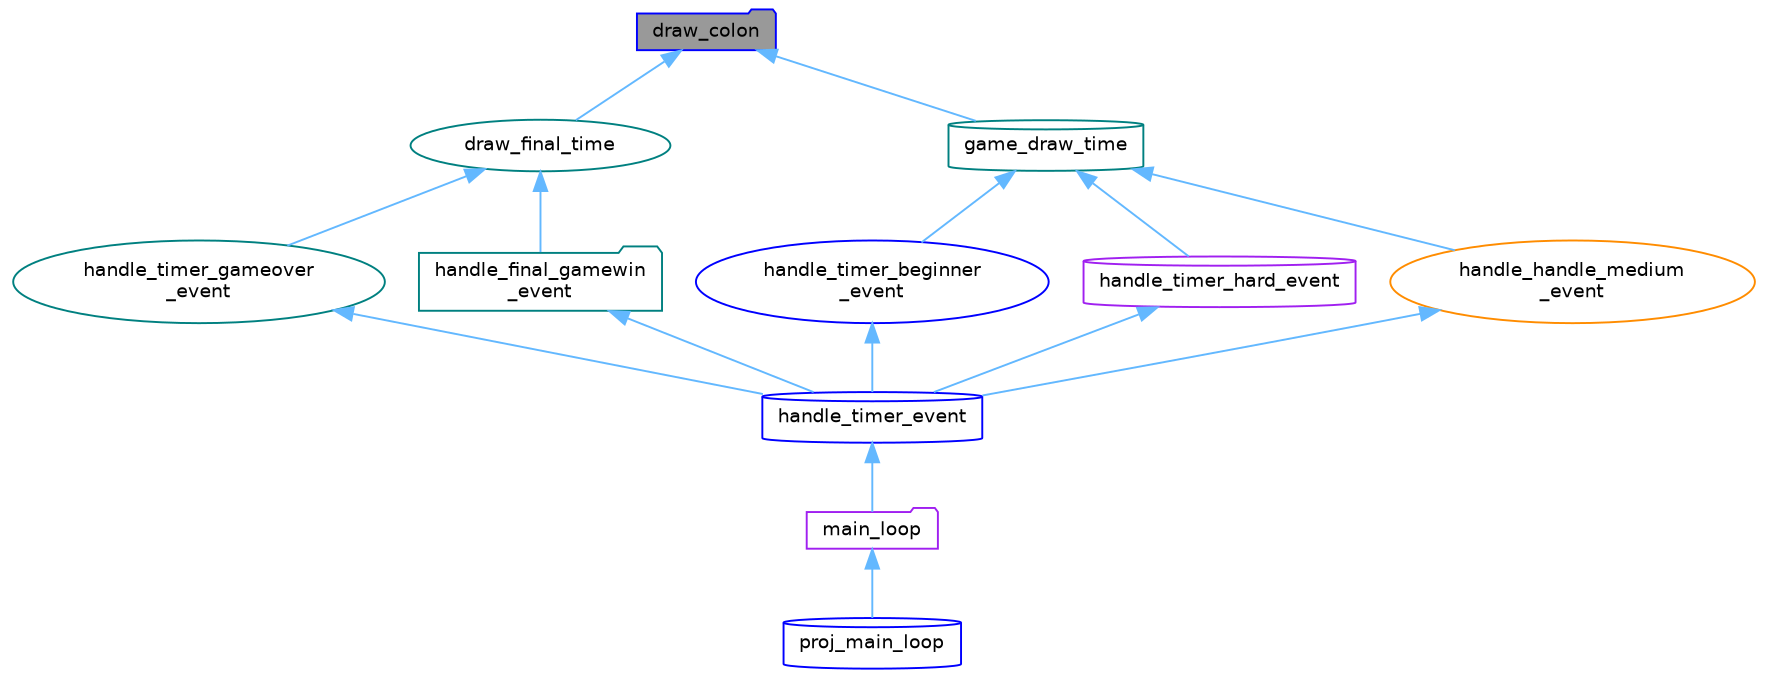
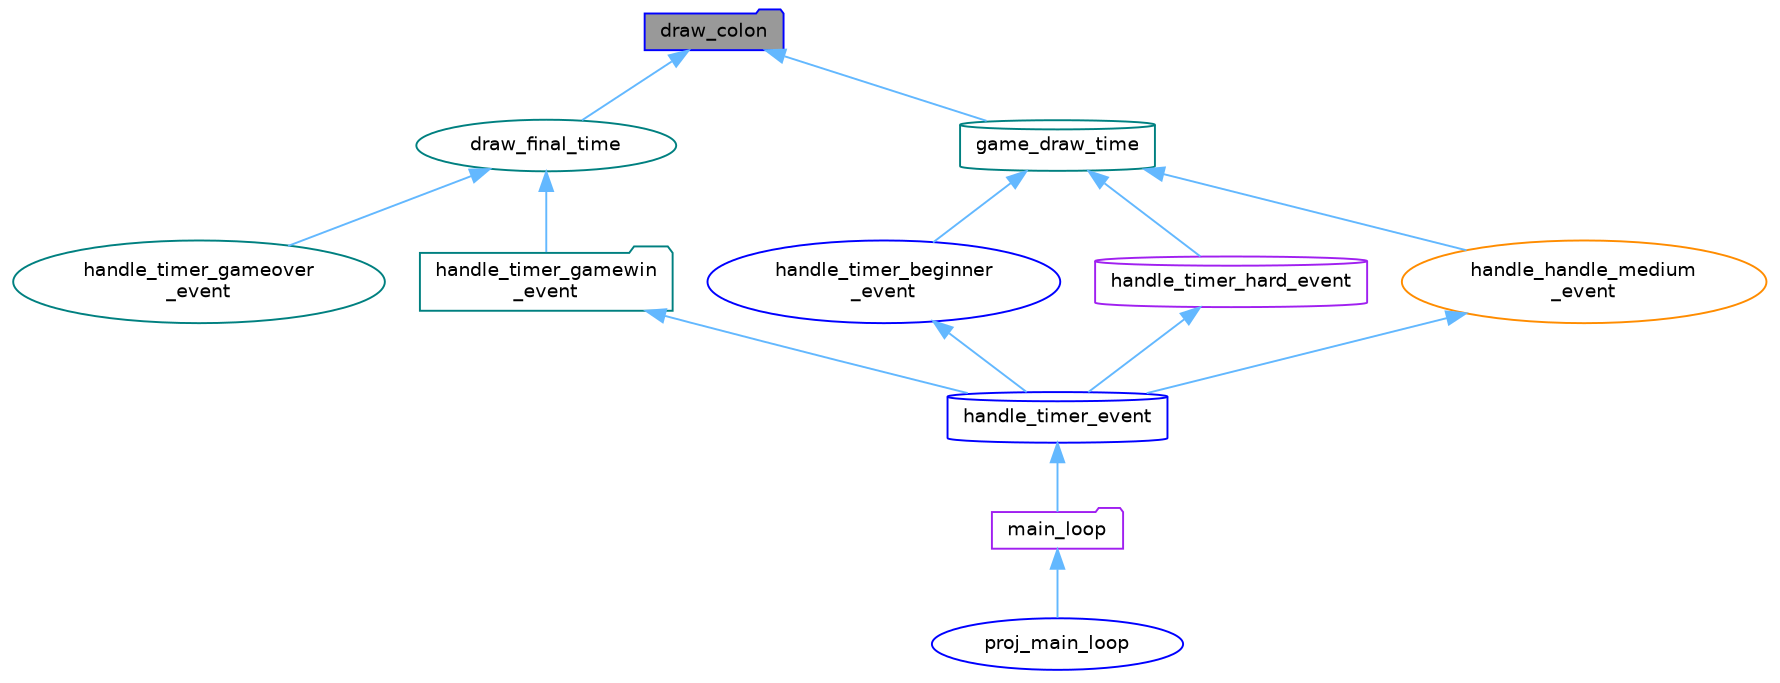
(540, 282) -> (546, 282)
(558, 354) -> none
(872, 643) -> (1058, 644)
